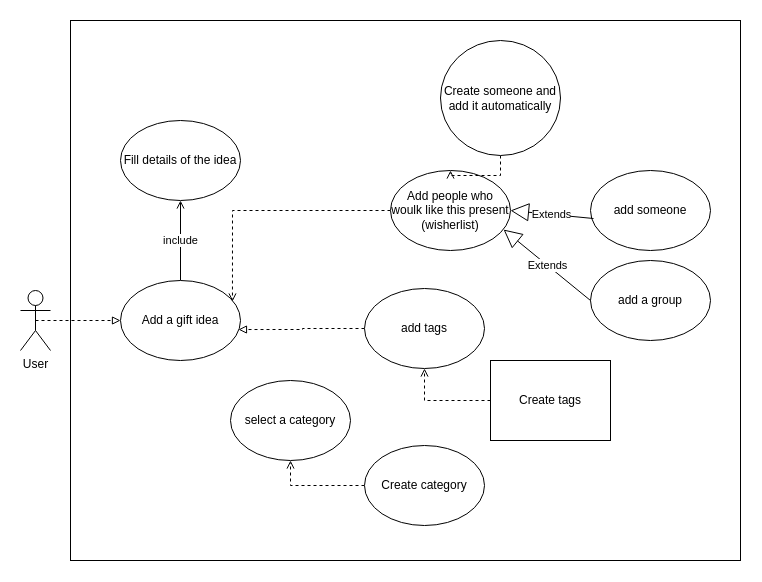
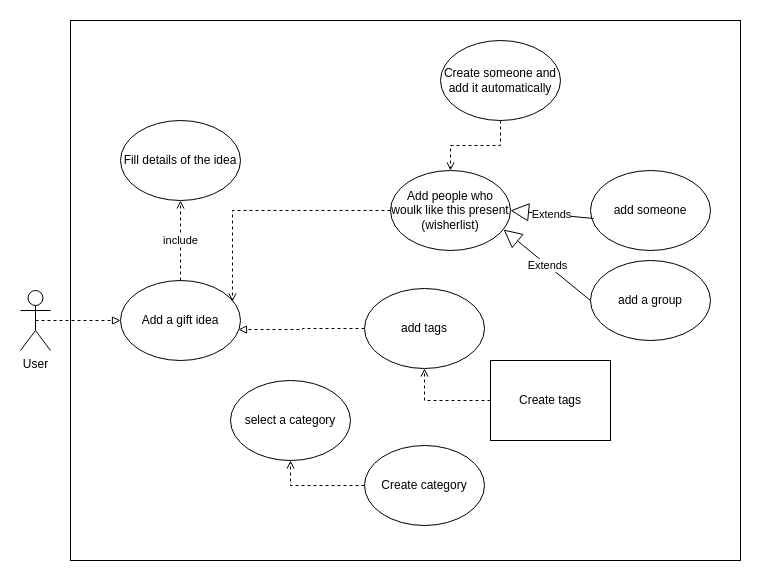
(501, 98) -> (501, 81)
(181, 262) -> (181, 262)
